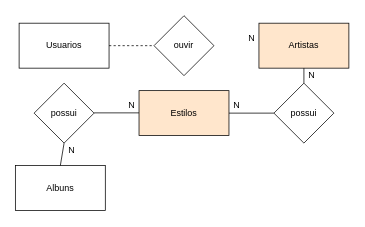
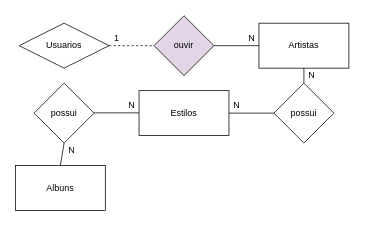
none -> (117, 38)
(64, 45) -> (64, 45)
(184, 45) -> (184, 45)
none -> (236, 45)
(304, 45) -> (304, 45)
(184, 113) -> (184, 113)
